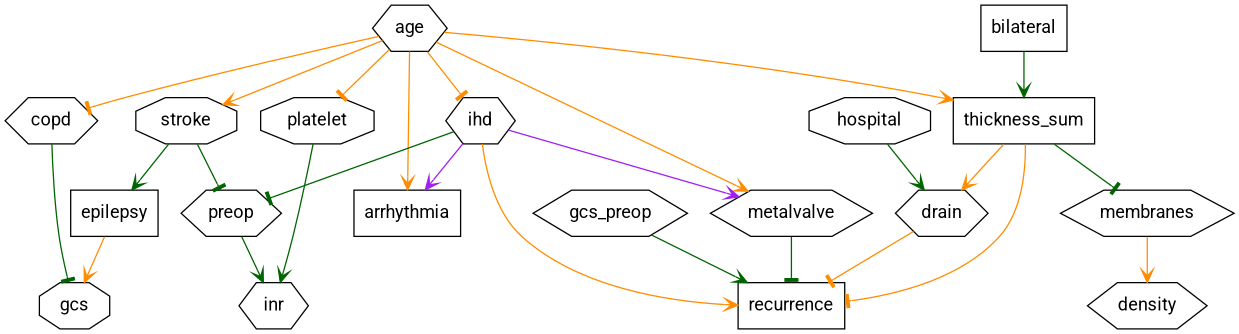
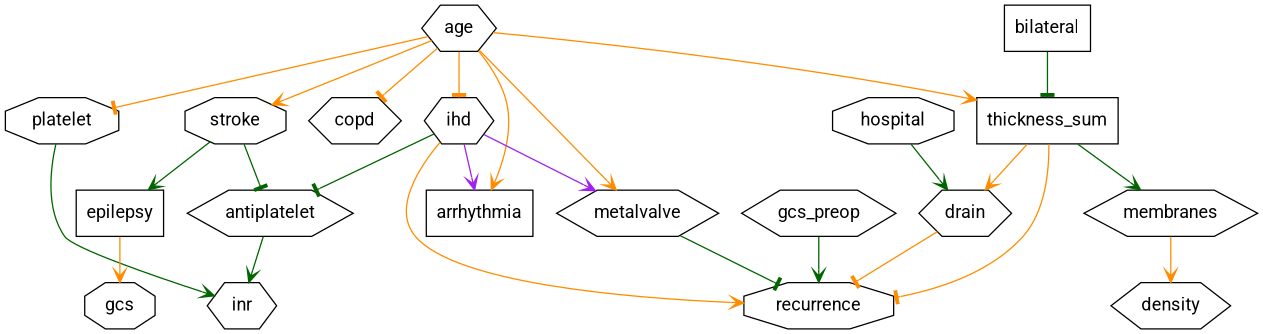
(1024, 68) -> (1047, 71)
(1083, 165) -> (1104, 163)
(56, 210) -> none
(231, 213) -> (270, 213)
(791, 306) -> (819, 306)
